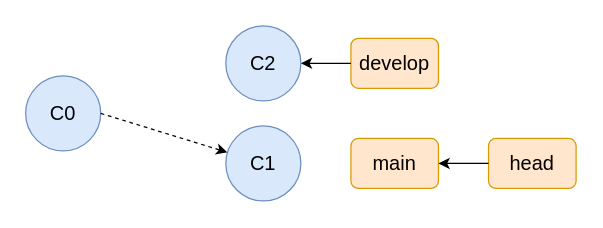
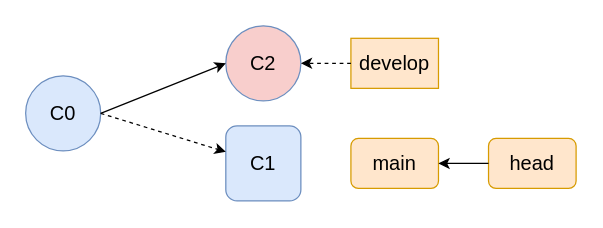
(263, 63) -> (263, 63)
(330, 63) -> (330, 63)
(394, 63) -> (394, 63)
none -> (160, 89)
(263, 163) -> (263, 163)
